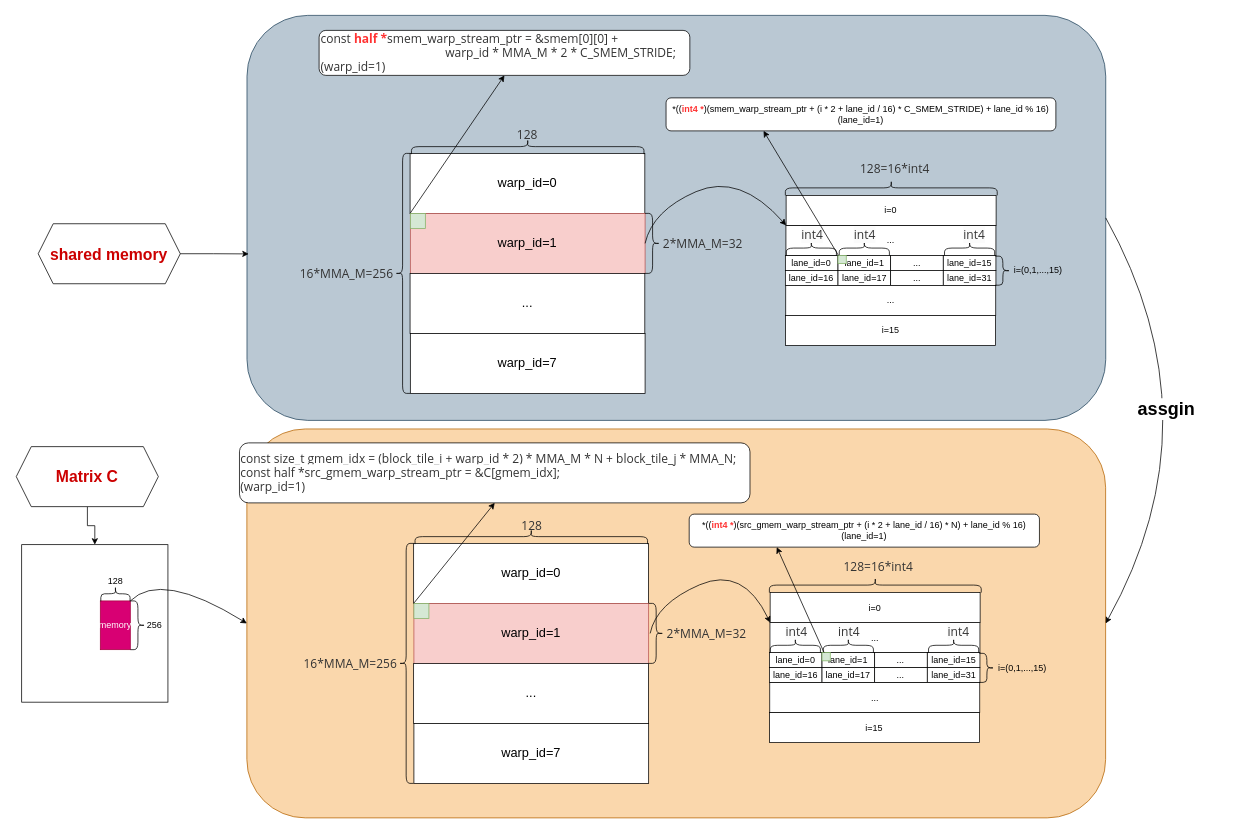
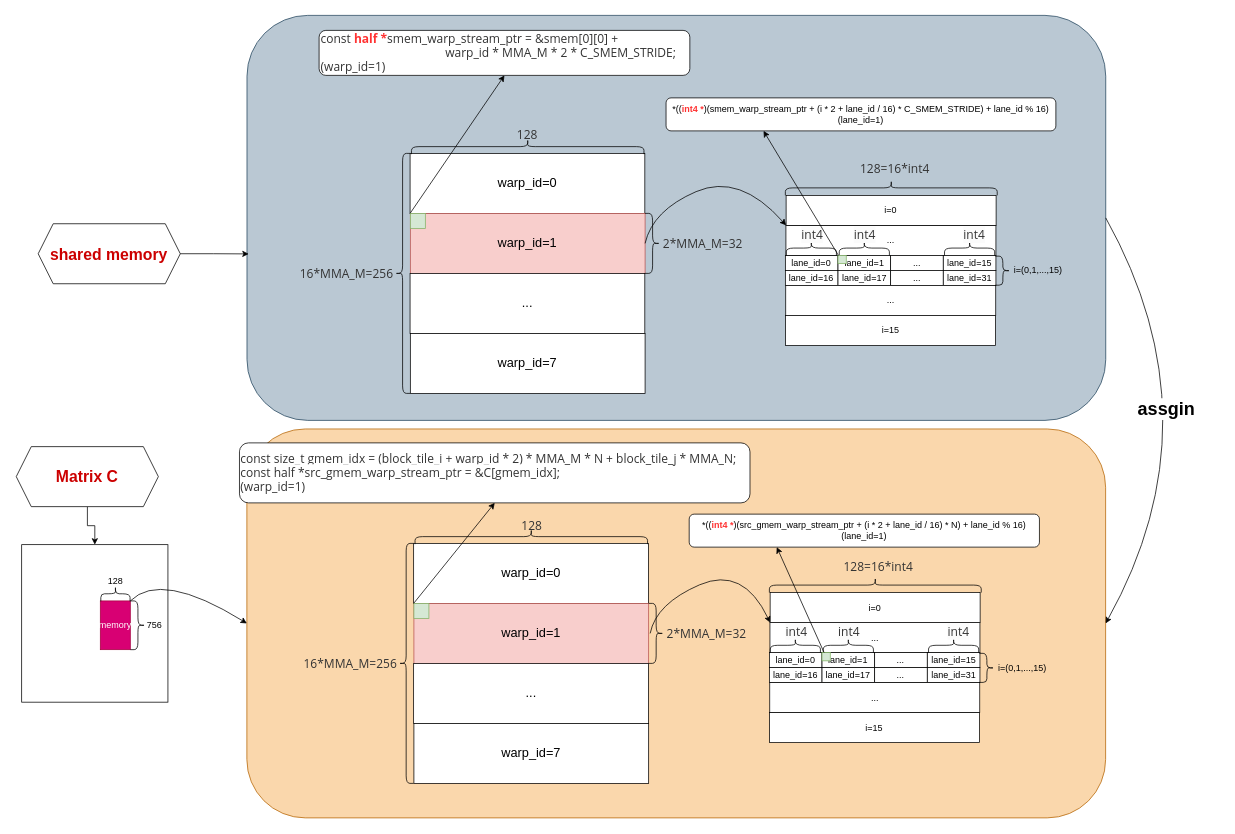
(155, 625) -> (155, 625)
